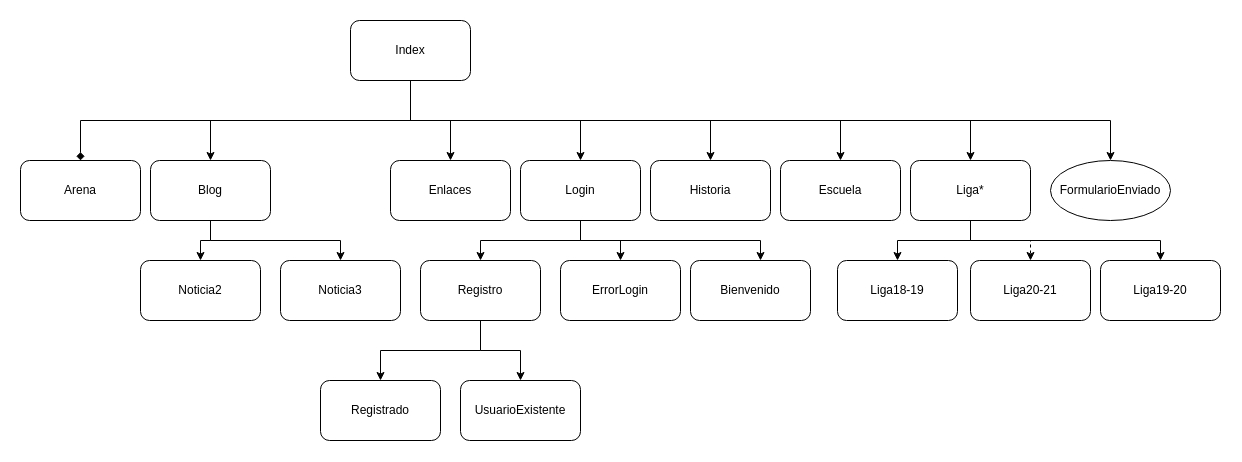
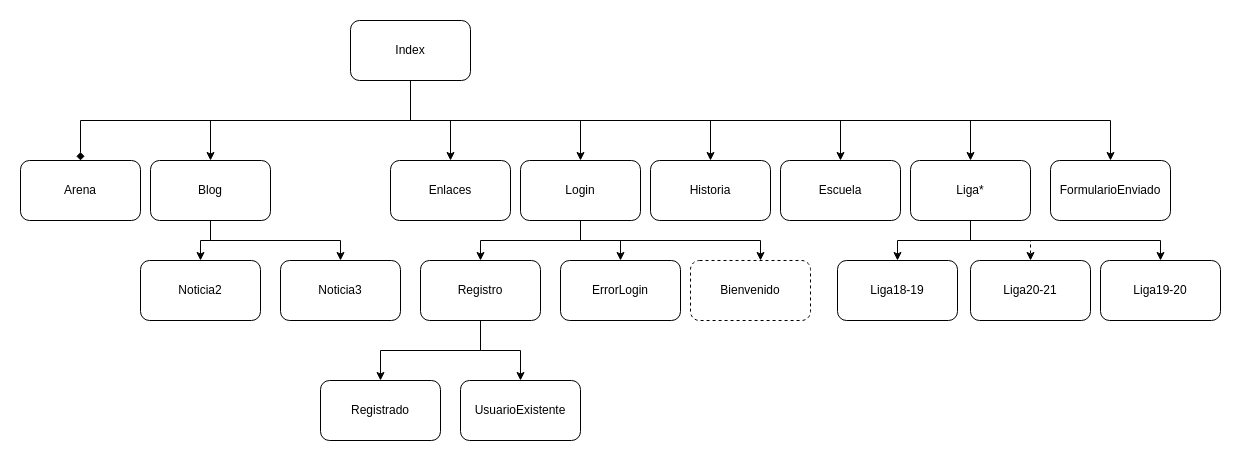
(1111, 191) -> (1111, 191)
(751, 291) -> (751, 291)
